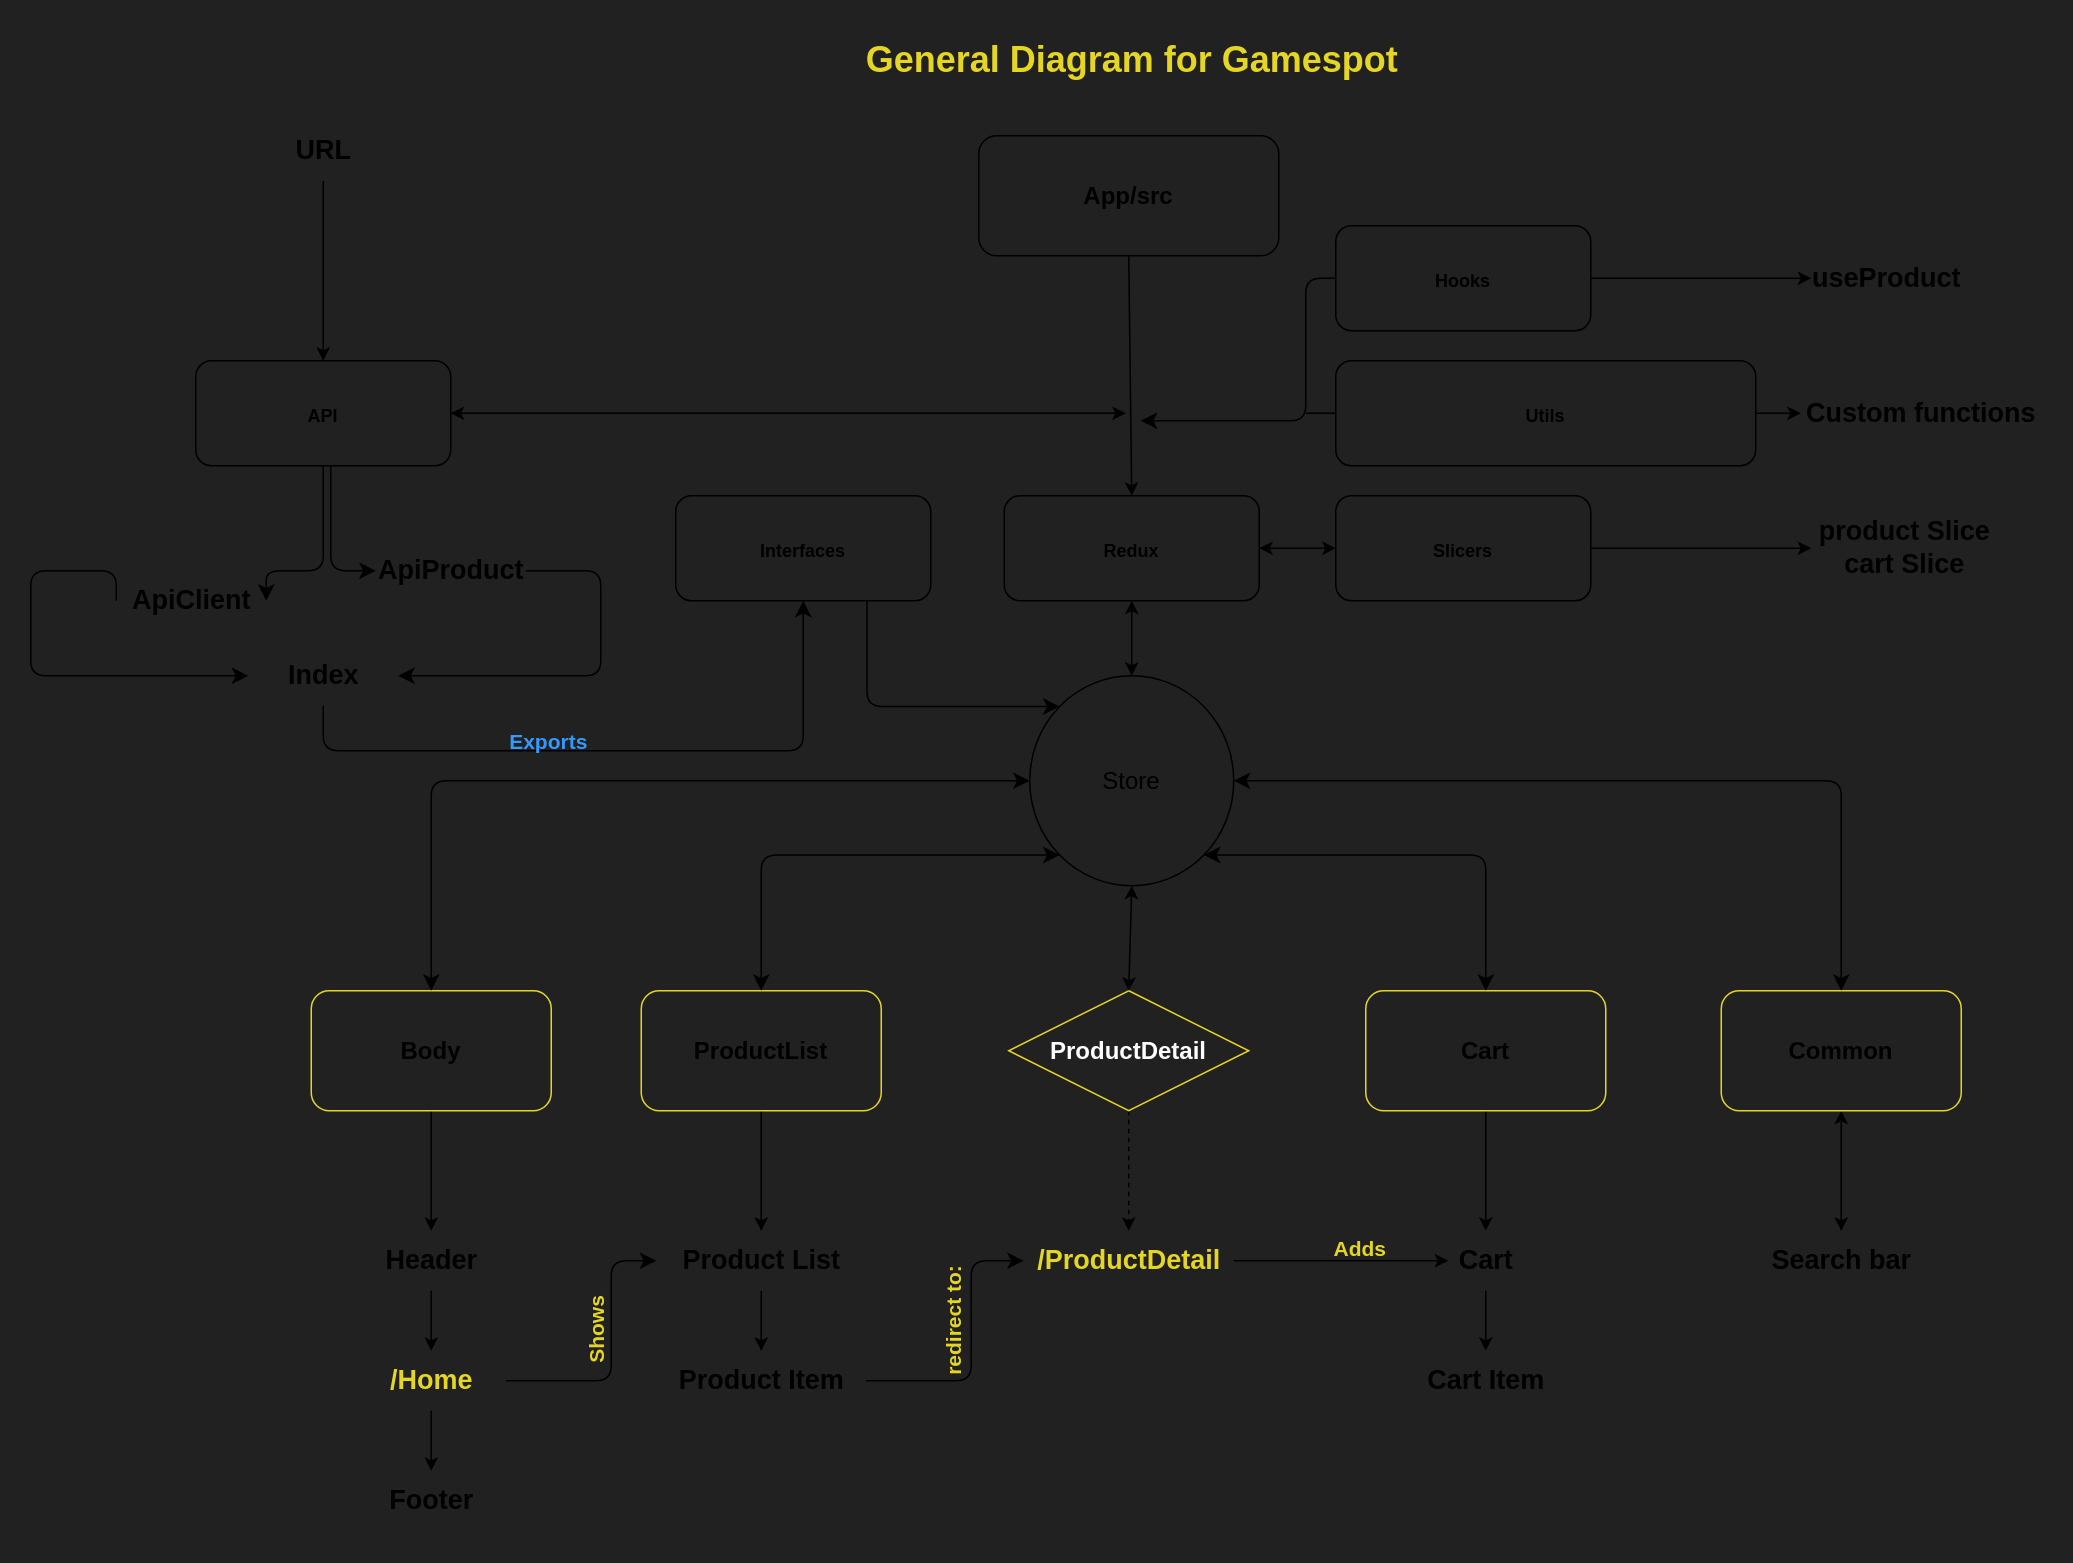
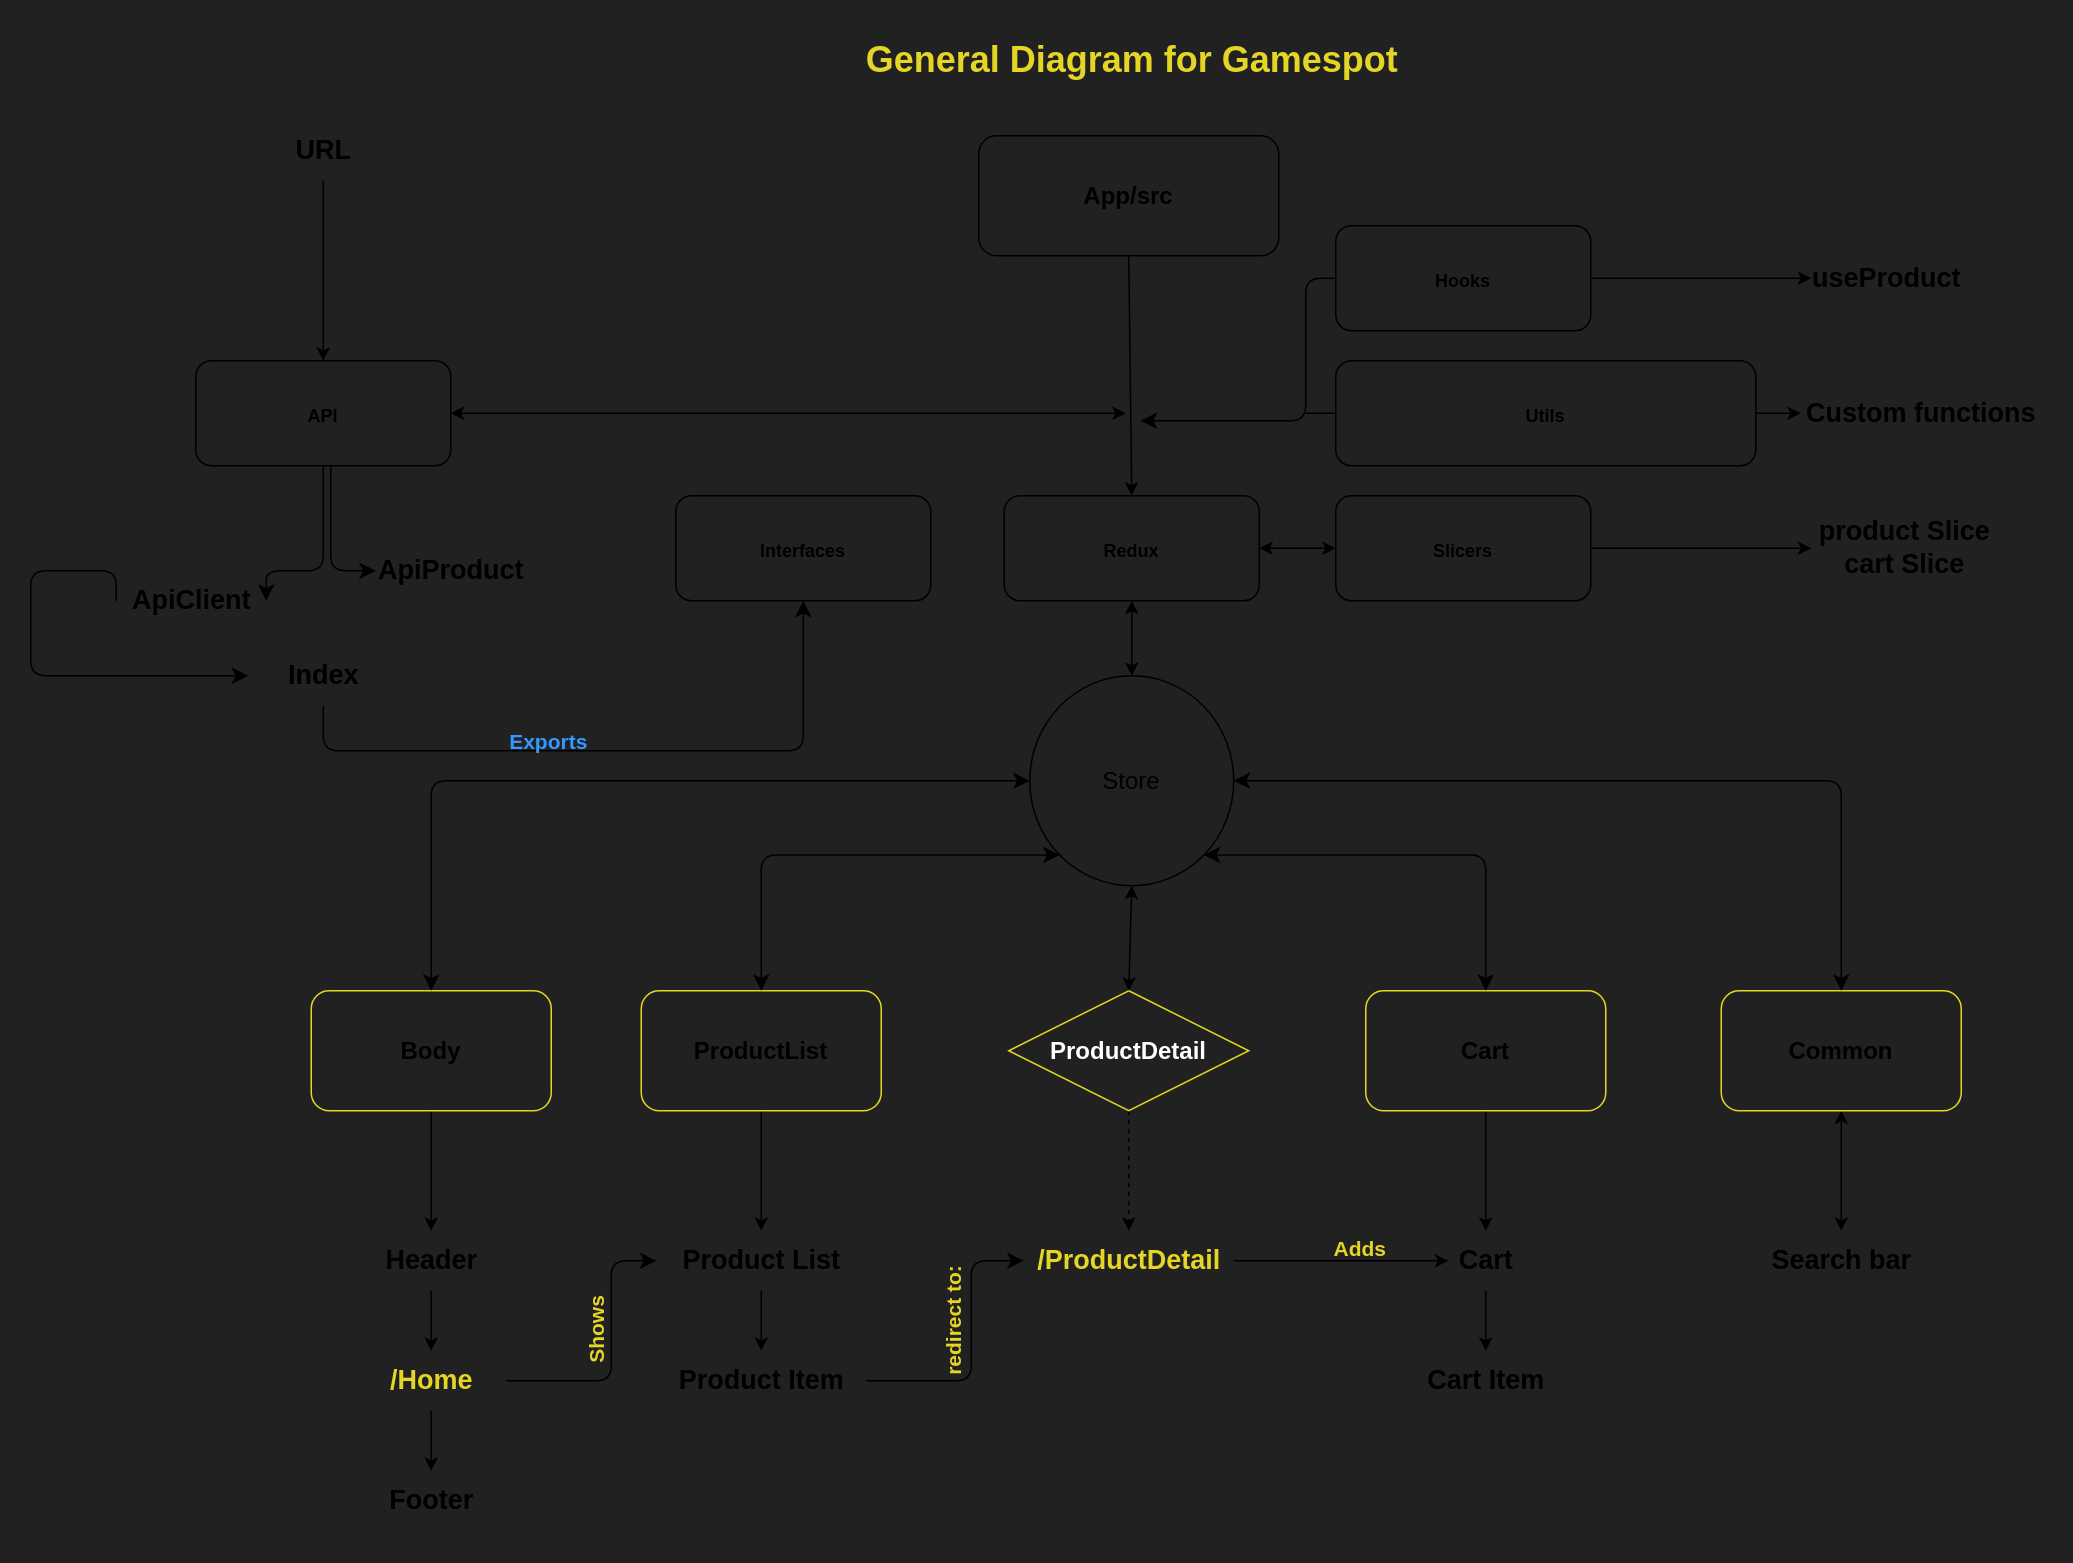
(586, 676) -> none
(910, 707) -> none
